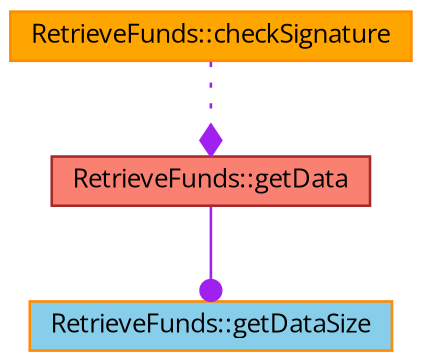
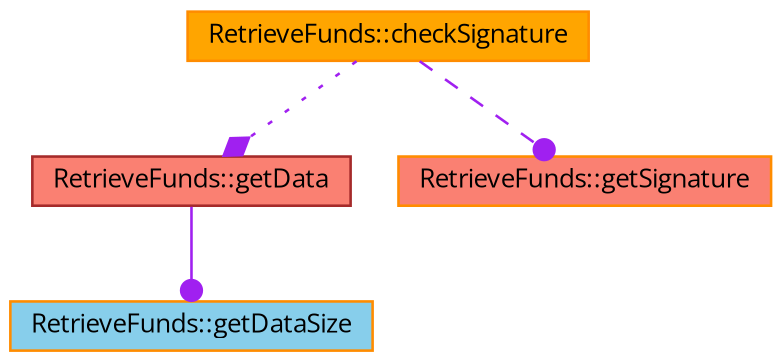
none -> (585, 181)
